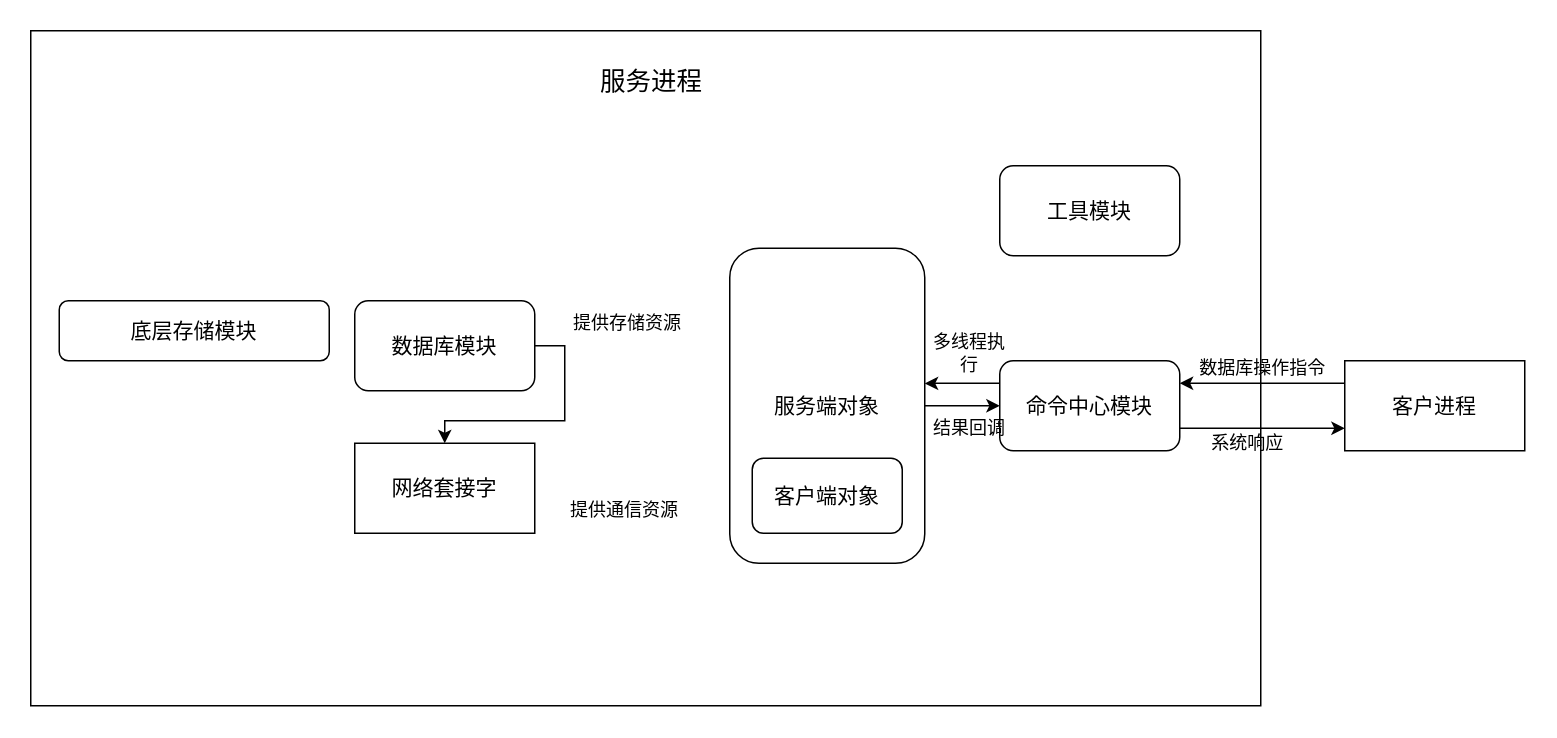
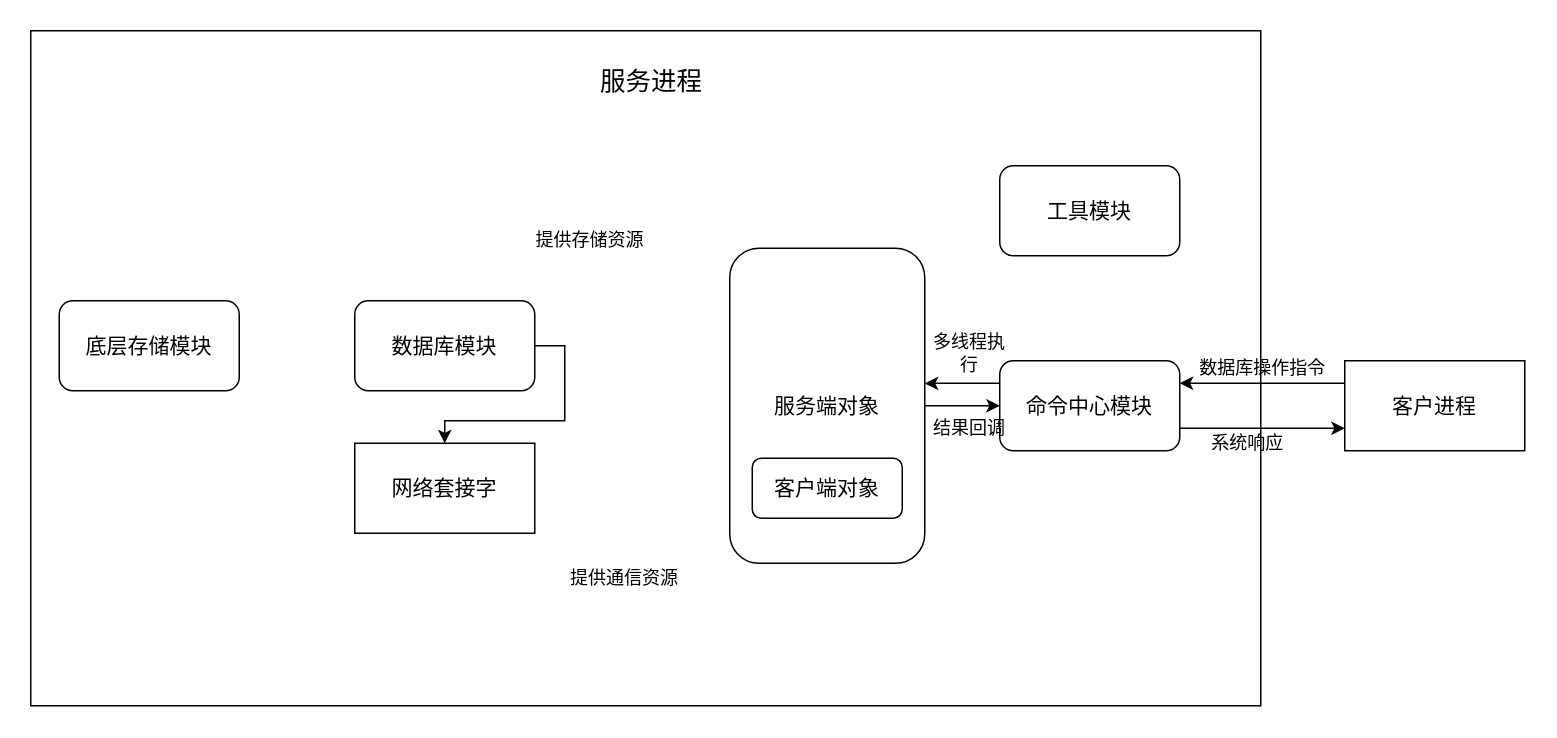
(628, 323) -> (590, 241)
(194, 331) -> (149, 346)
(827, 496) -> (827, 488)
(625, 511) -> (625, 578)
